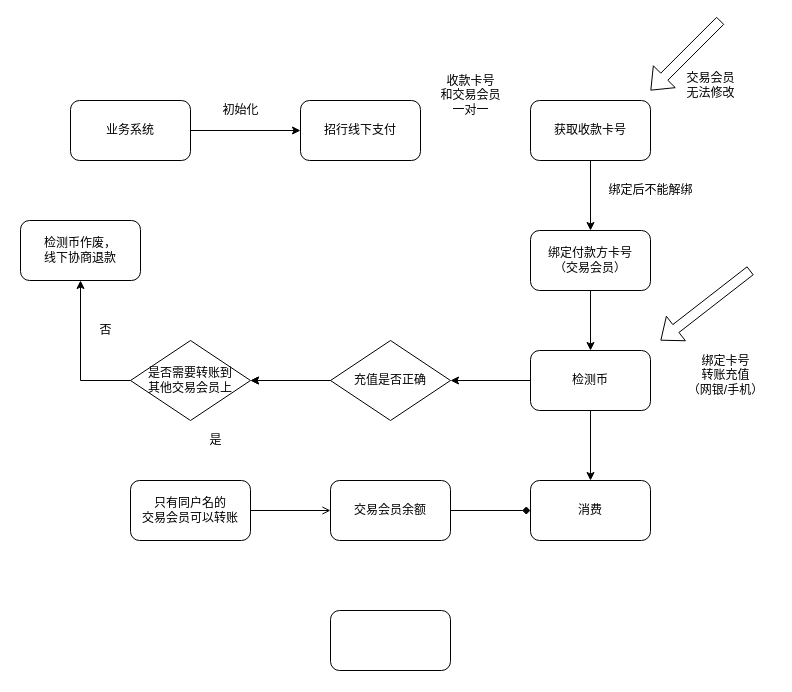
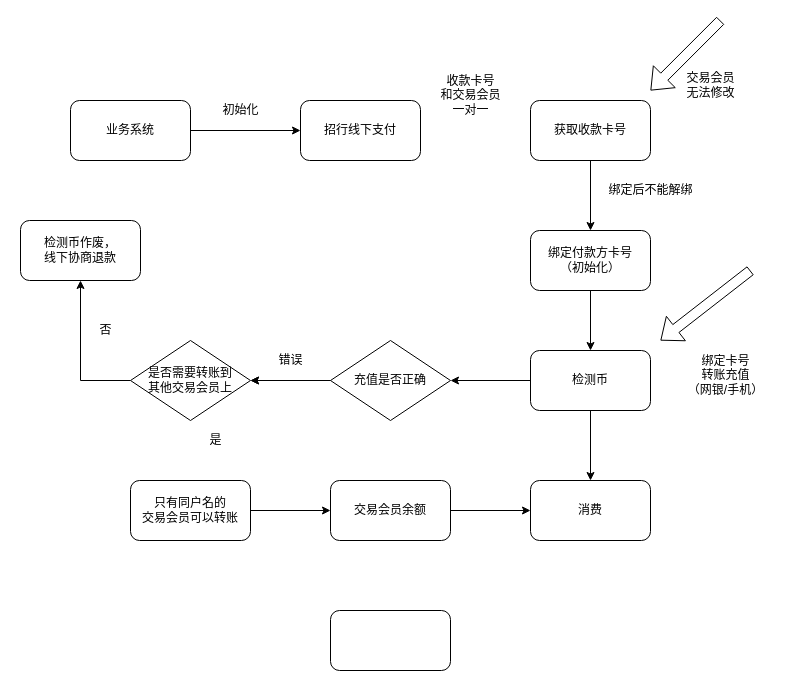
(591, 261) -> (591, 261)
none -> (291, 361)
(324, 511) -> (322, 511)
(522, 511) -> (522, 511)
